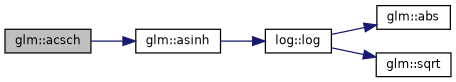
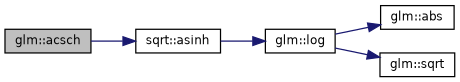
(178, 41) -> (178, 41)
(298, 41) -> (300, 41)
